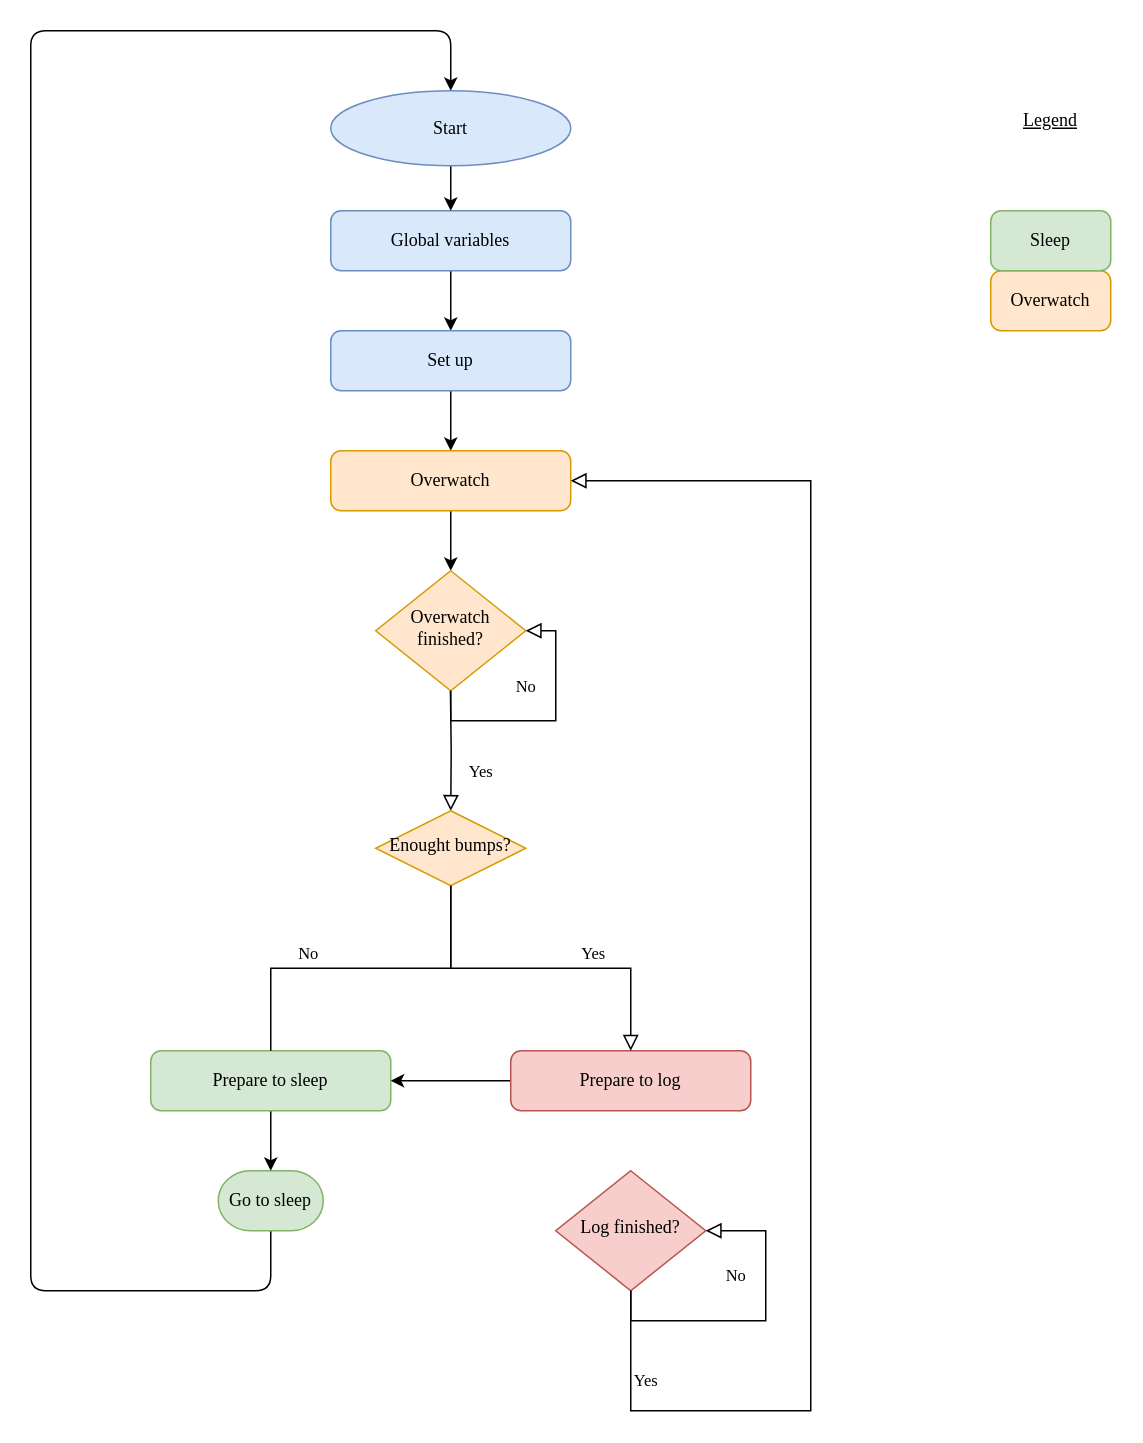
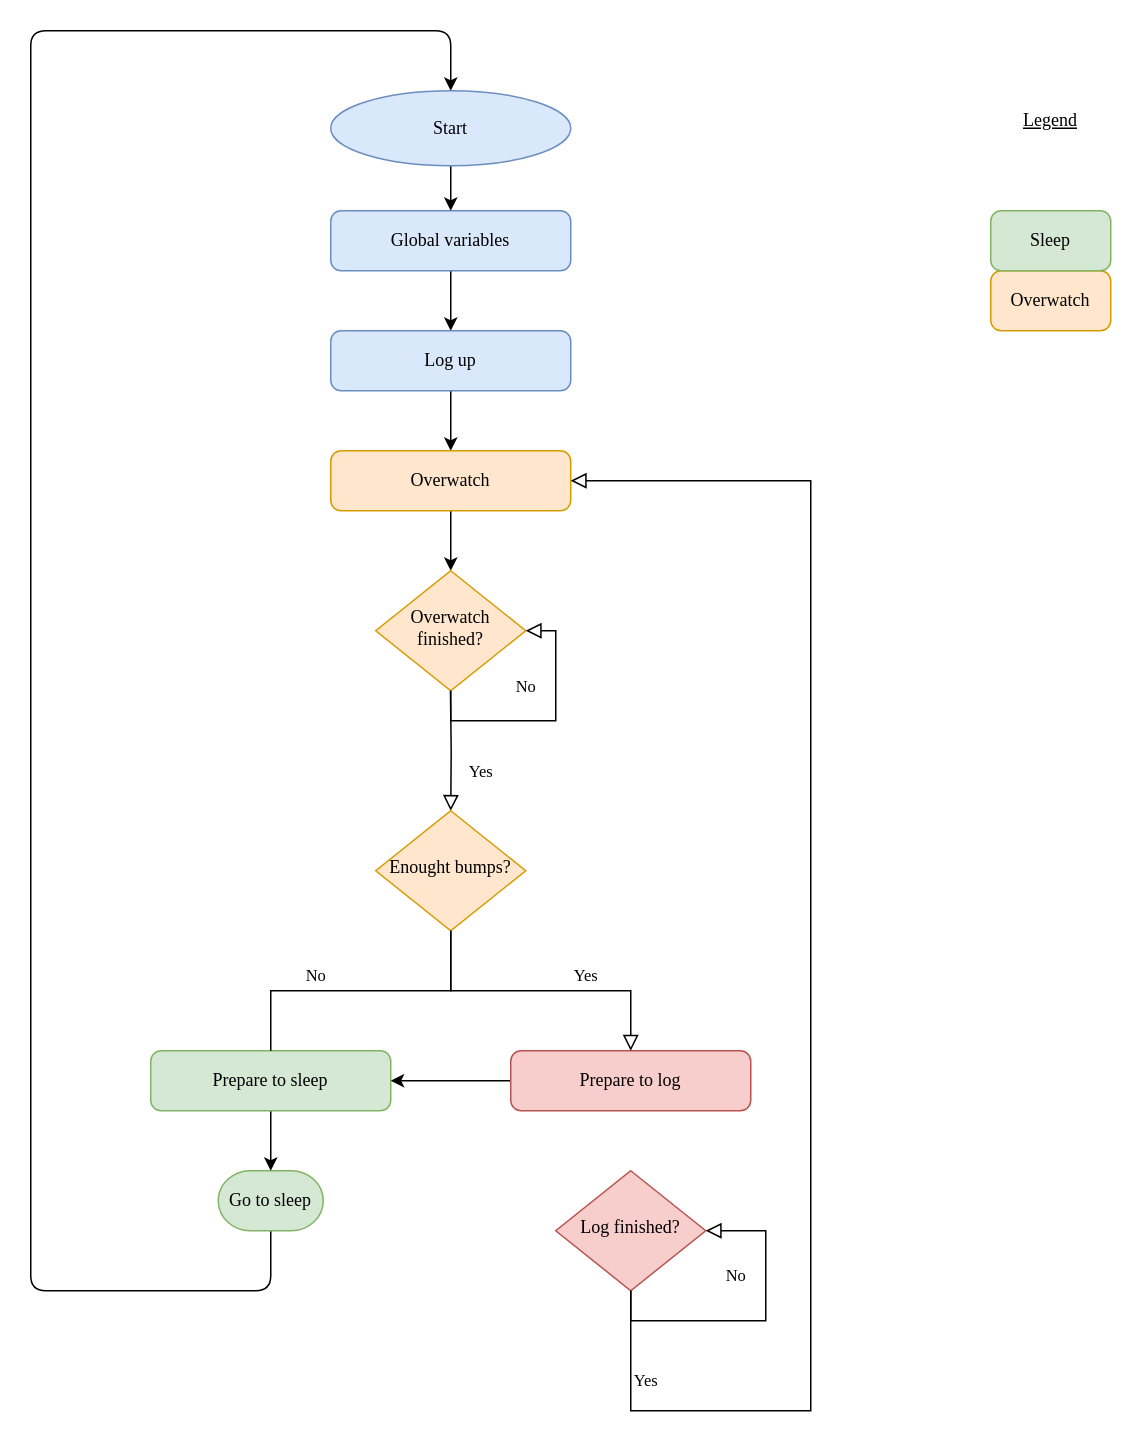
(451, 361) -> (451, 361)
(451, 848) -> (451, 871)
